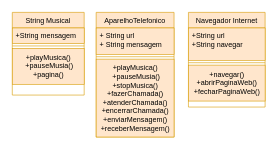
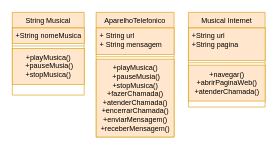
(227, 20) -> (227, 20)
(46, 36) -> (49, 36)
(211, 36) -> (211, 36)
(49, 66) -> (49, 66)
(227, 83) -> (227, 83)
